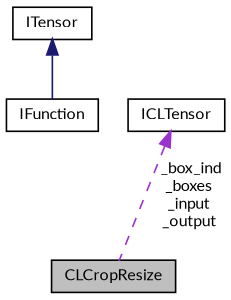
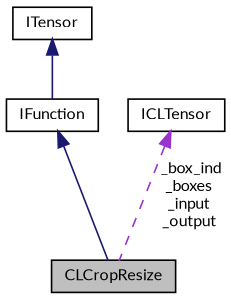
none -> (86, 204)
